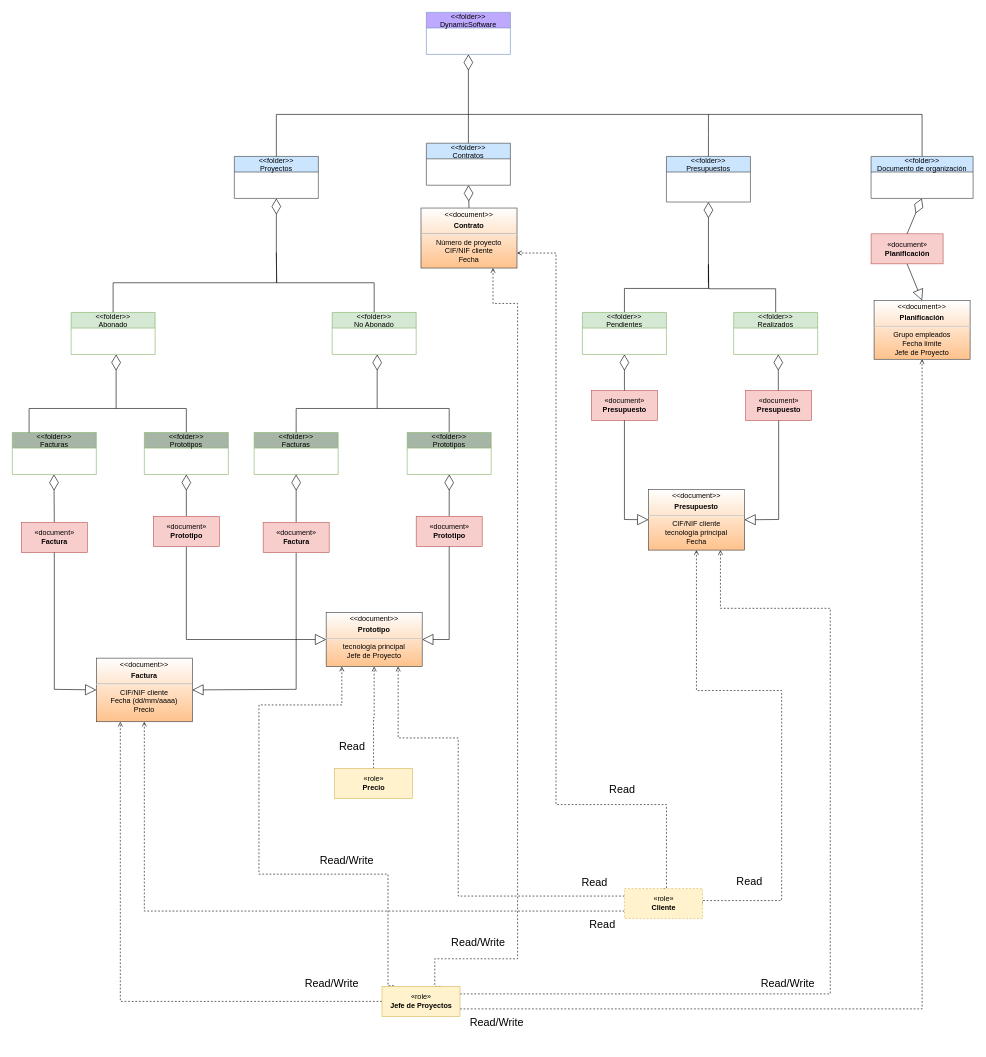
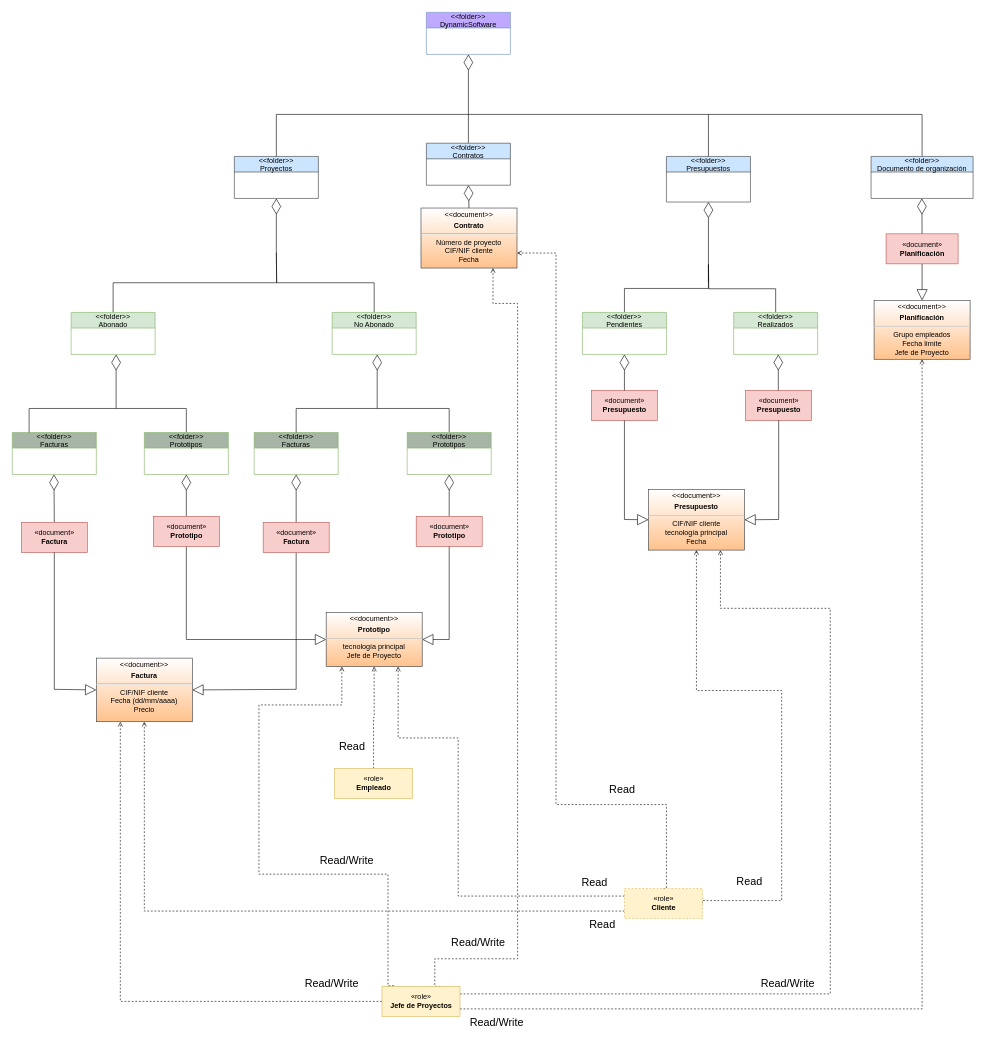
(907, 249) -> (922, 249)
(374, 783) -> (374, 783)
